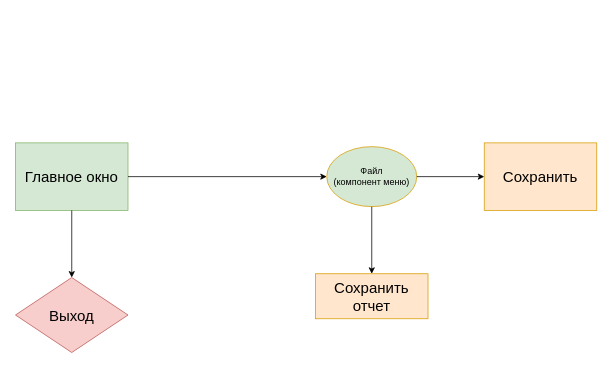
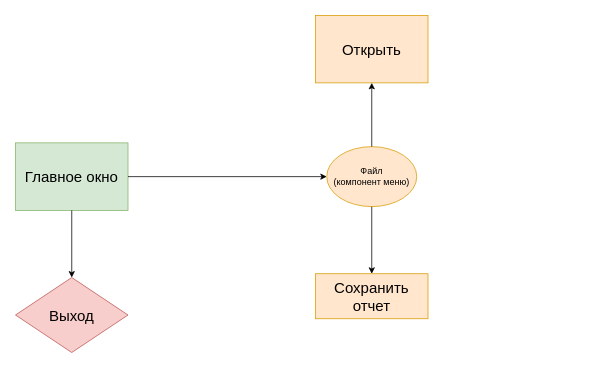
none -> (372, 49)
none -> (372, 117)
(372, 177) -> (372, 177)
(448, 177) -> none
(540, 177) -> none
